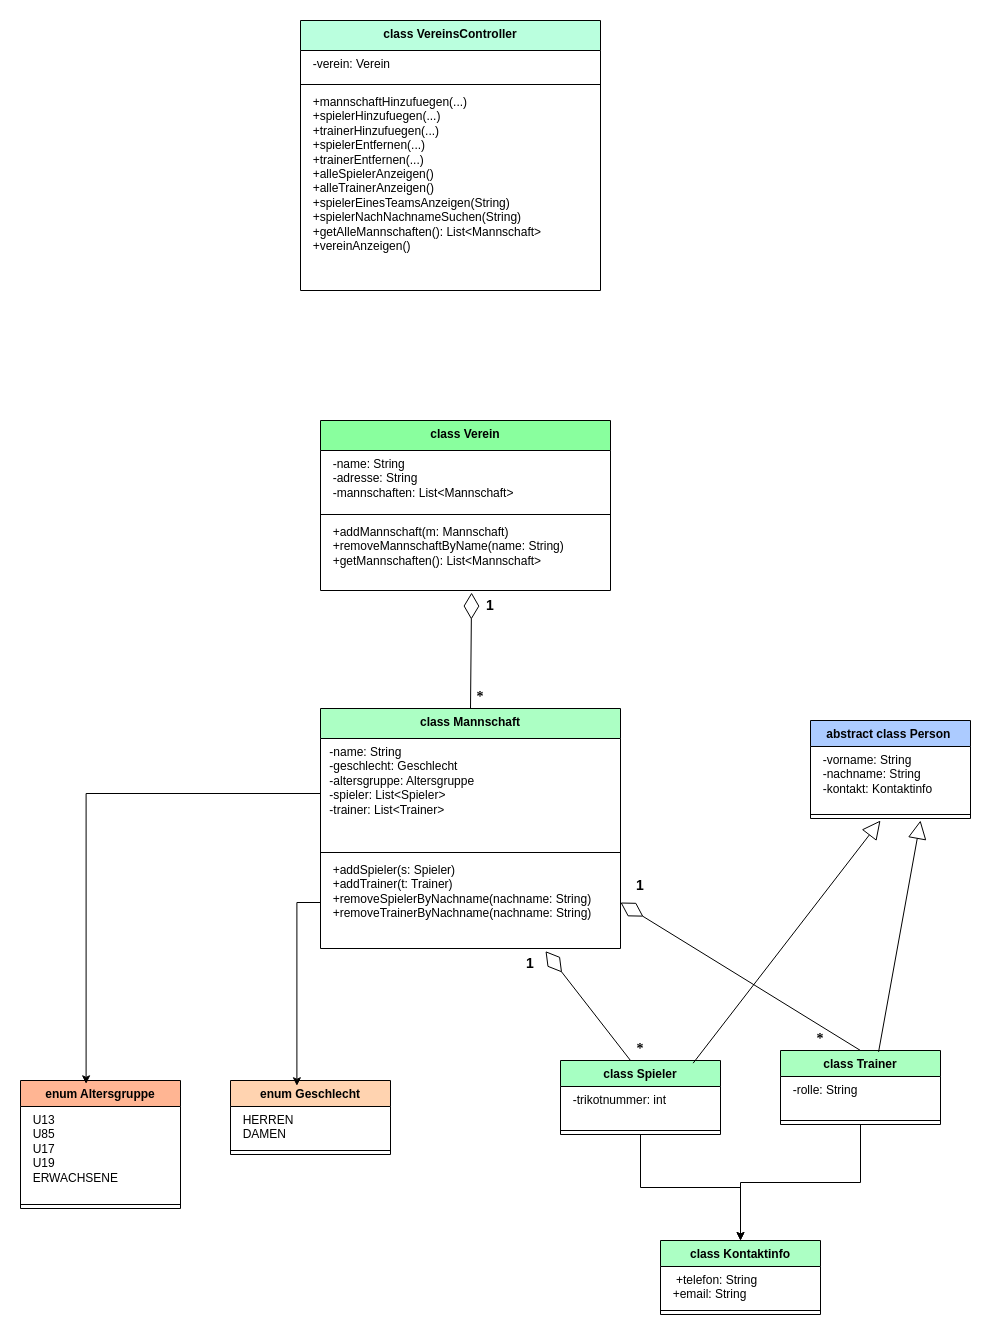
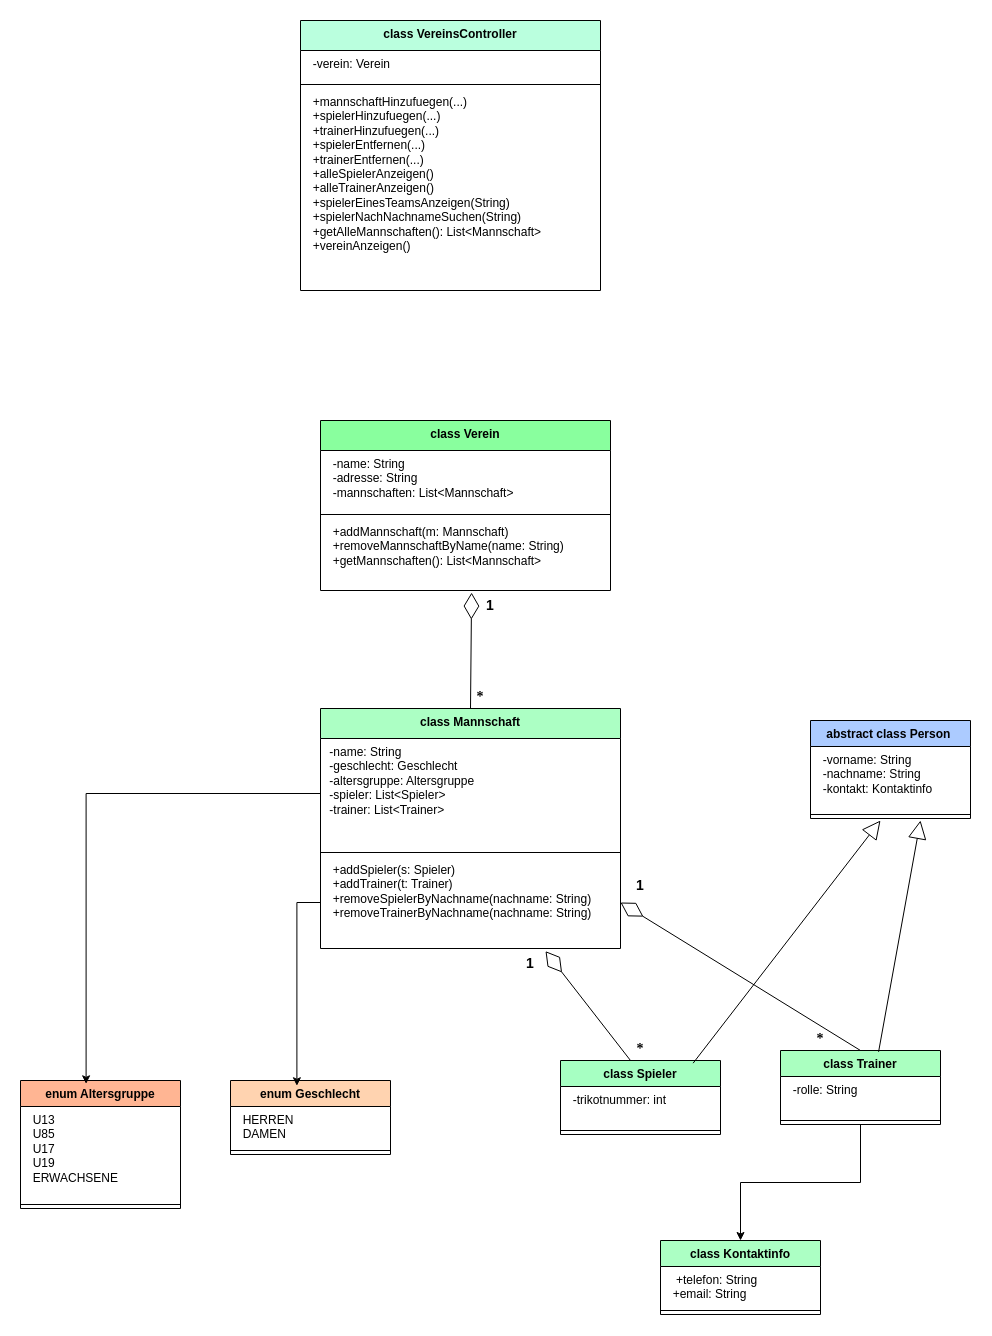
(664, 1188) -> none
